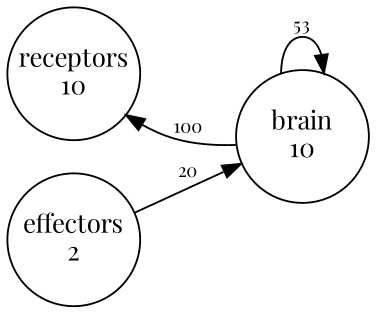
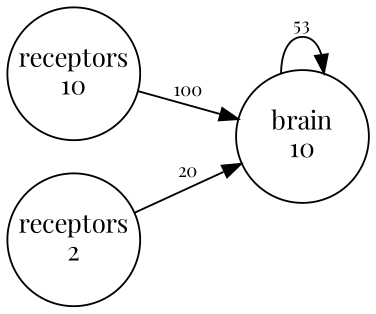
(188, 142) -> (179, 103)
(74, 240) -> (74, 240)
